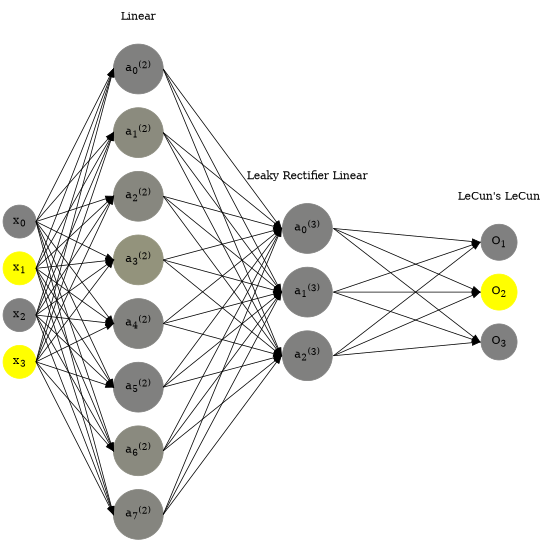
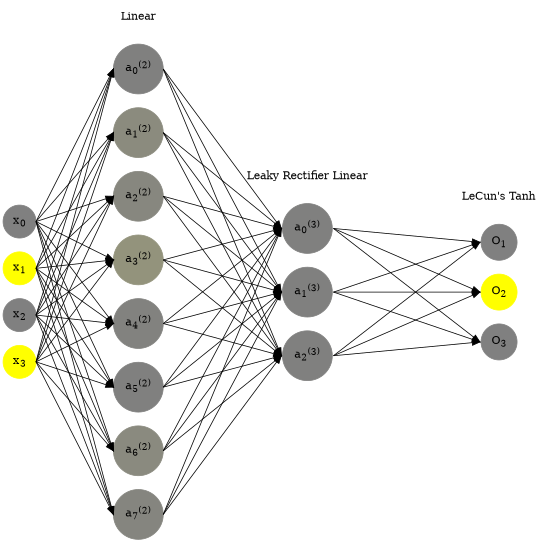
(499, 197) -> (499, 197)
